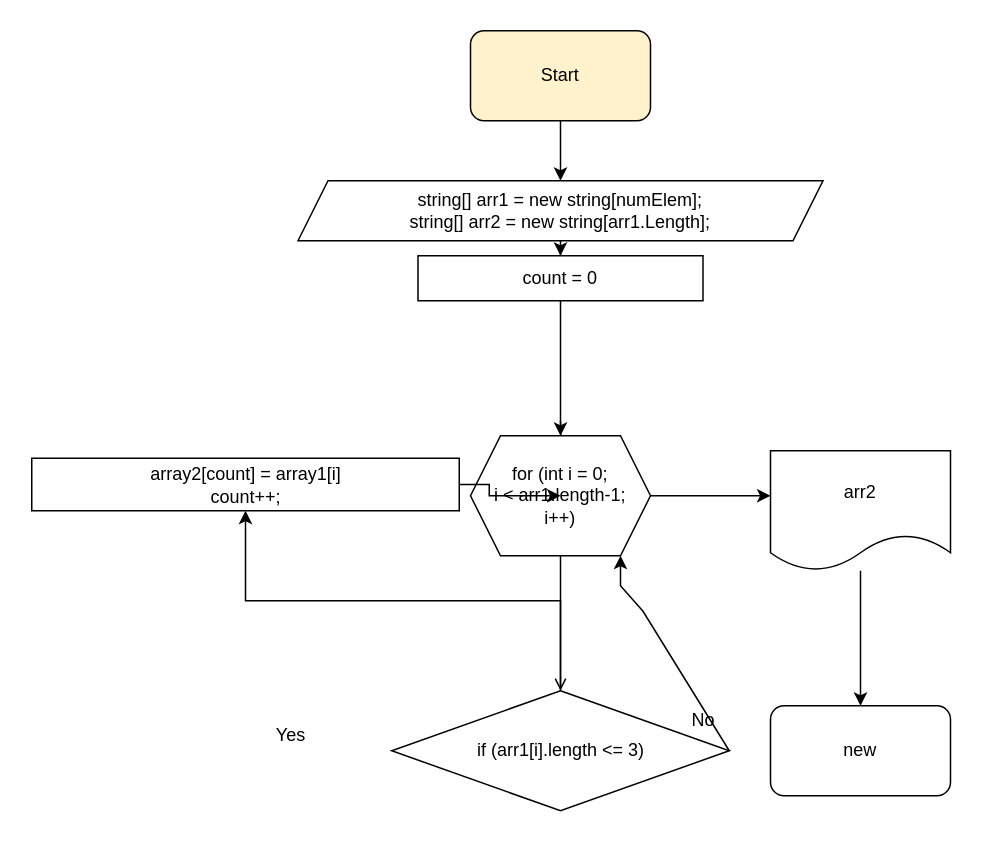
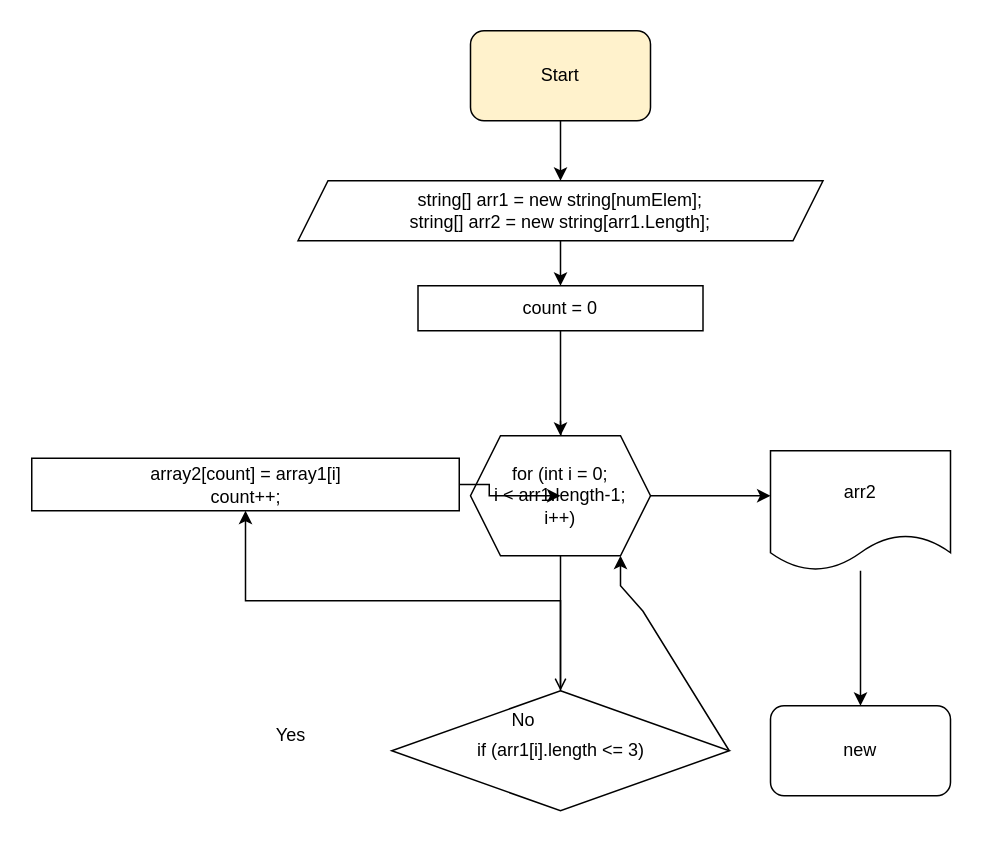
(560, 278) -> (560, 308)
(703, 721) -> (523, 721)
